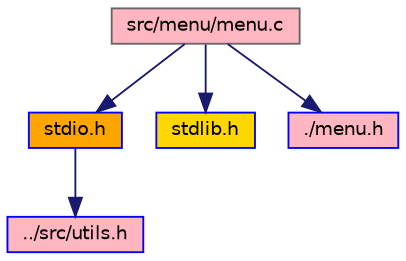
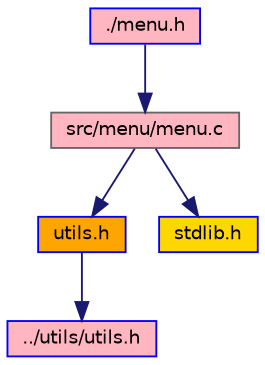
(267, 72) -> (145, 69)
(75, 130) -> (82, 234)
(75, 234) -> (82, 339)
